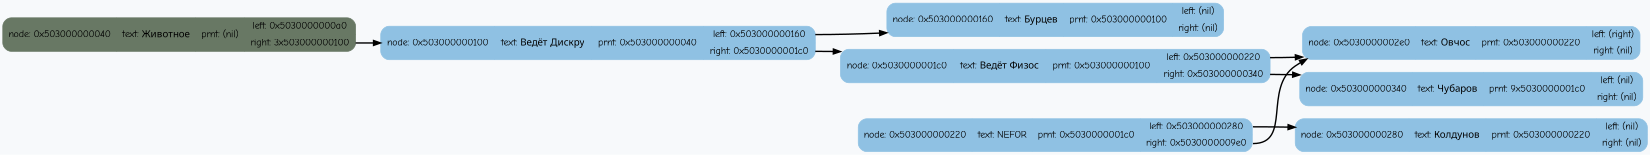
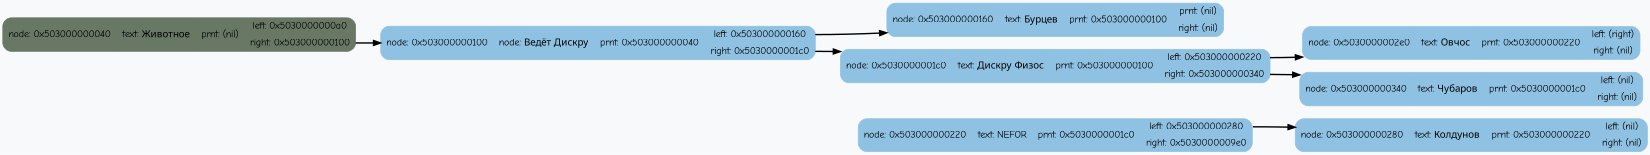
(1198, 11) -> (1198, 11)
(300, 43) -> (300, 43)
(543, 43) -> (544, 43)
(1000, 66) -> (1001, 66)
(1537, 89) -> (1538, 89)
(1277, 106) -> none
